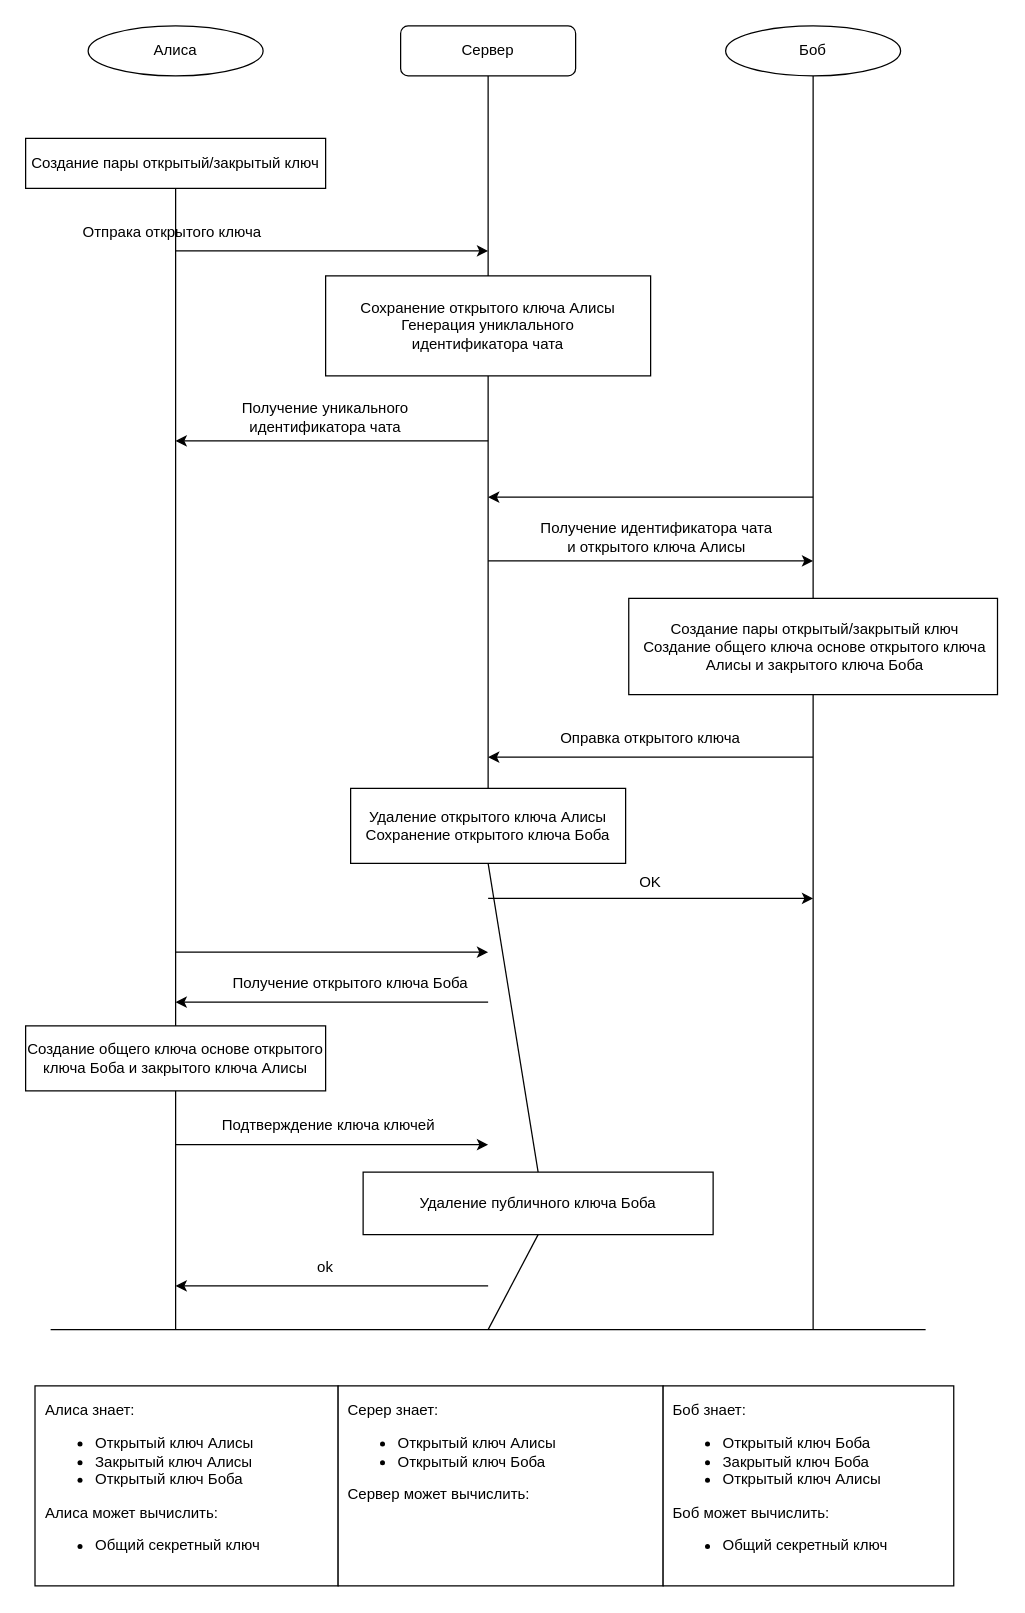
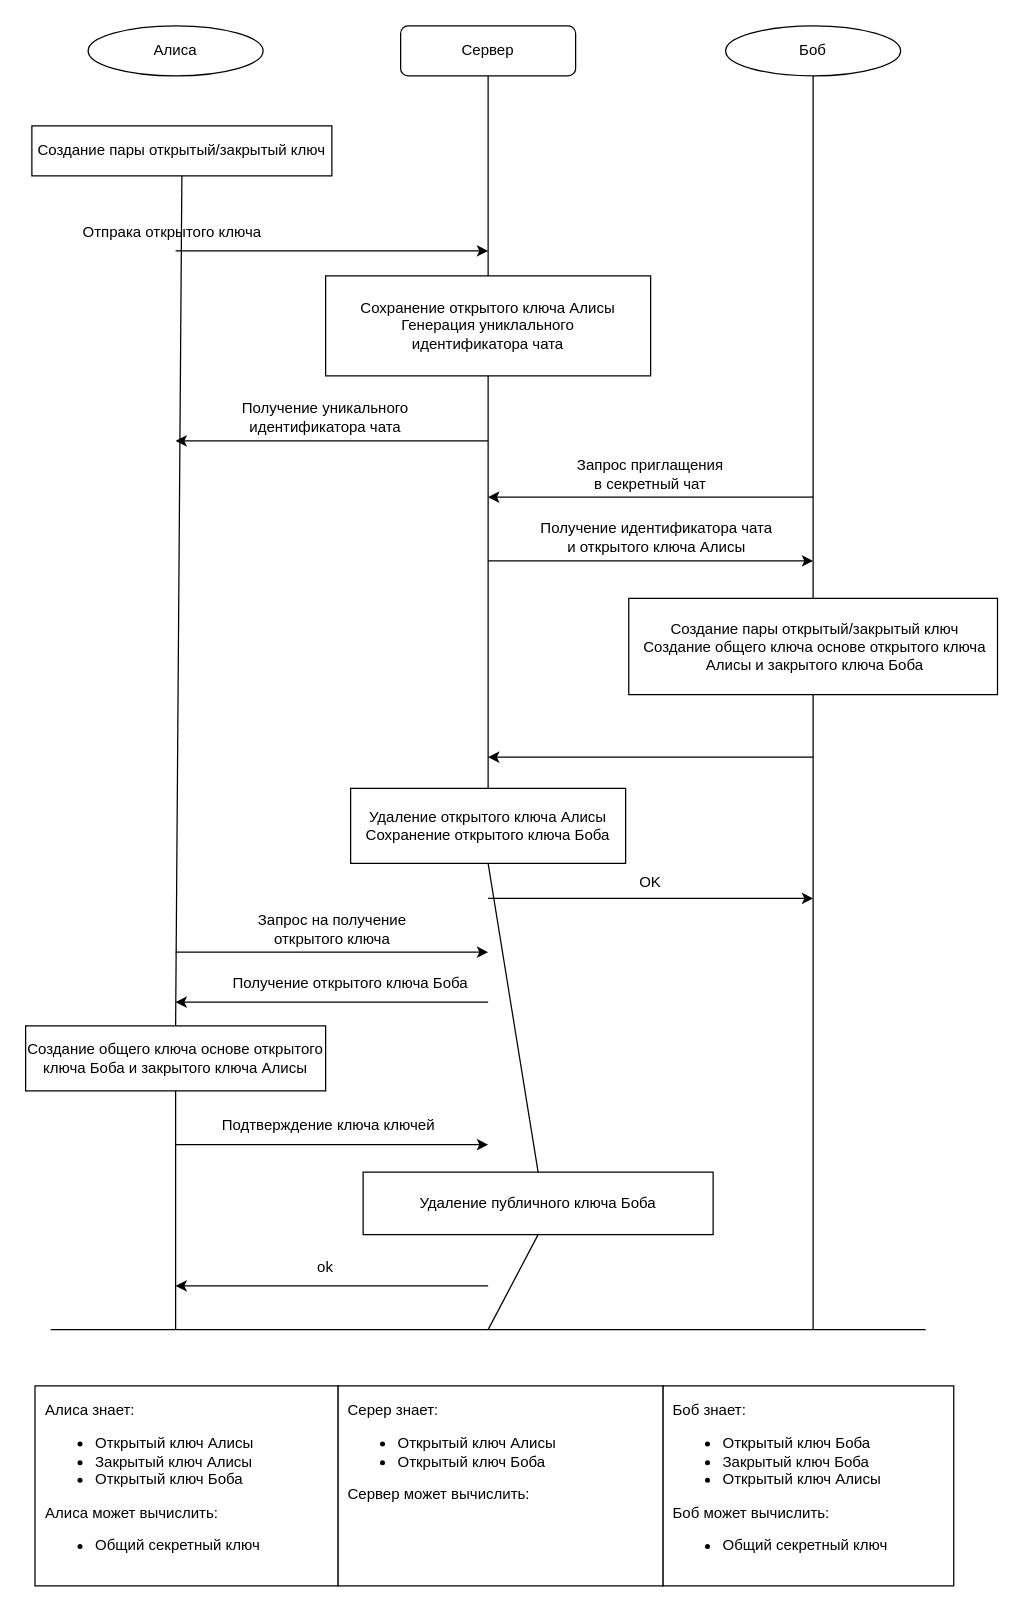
(176, 163) -> (182, 151)
none -> (651, 474)
(651, 738) -> none
none -> (333, 929)
